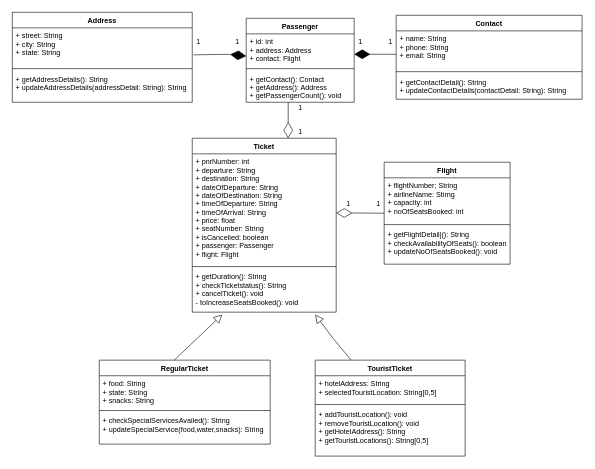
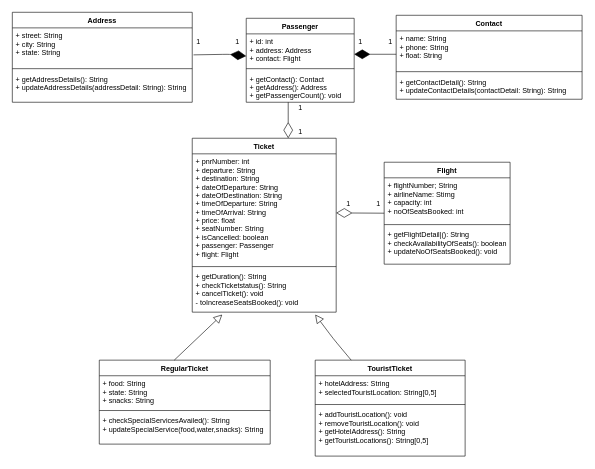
(424, 39) -> (424, 39)
